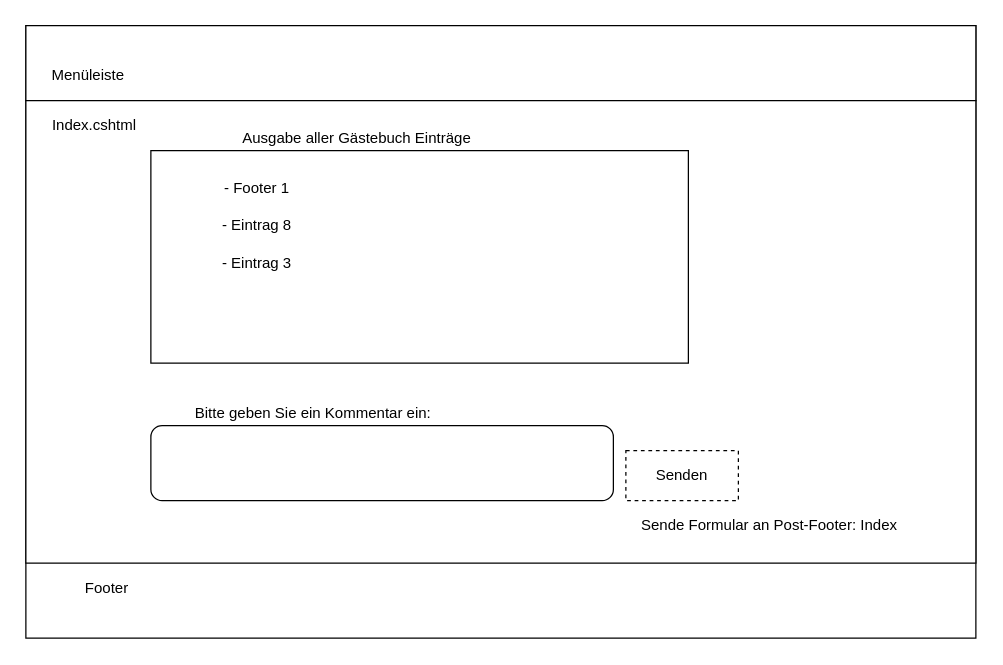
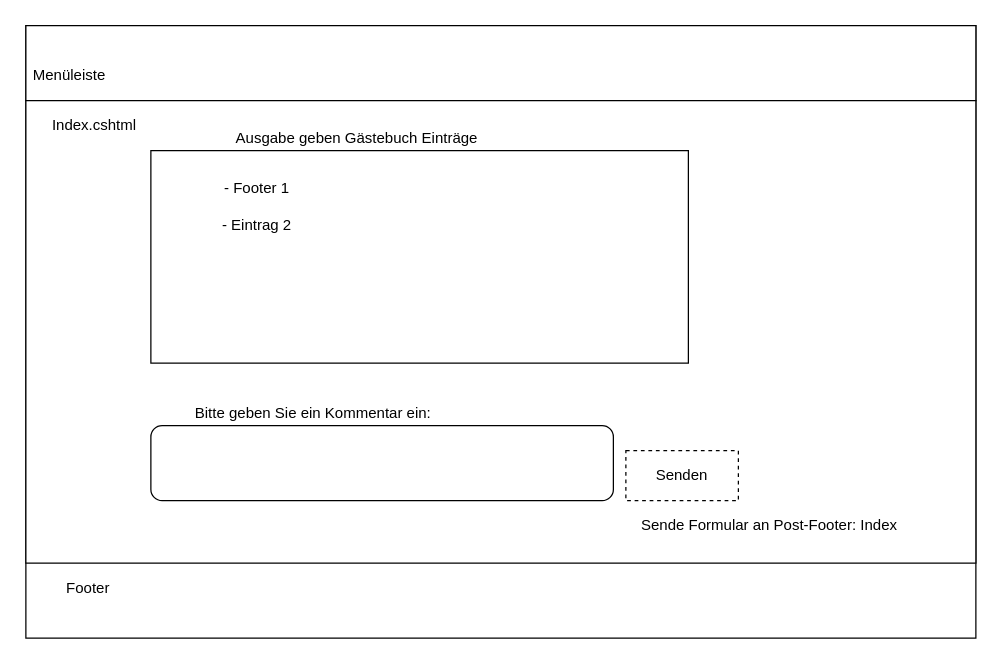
(88, 76) -> (69, 76)
(357, 138) -> (357, 138)
(257, 226) -> (257, 226)
(257, 263) -> none
(107, 588) -> (88, 588)
